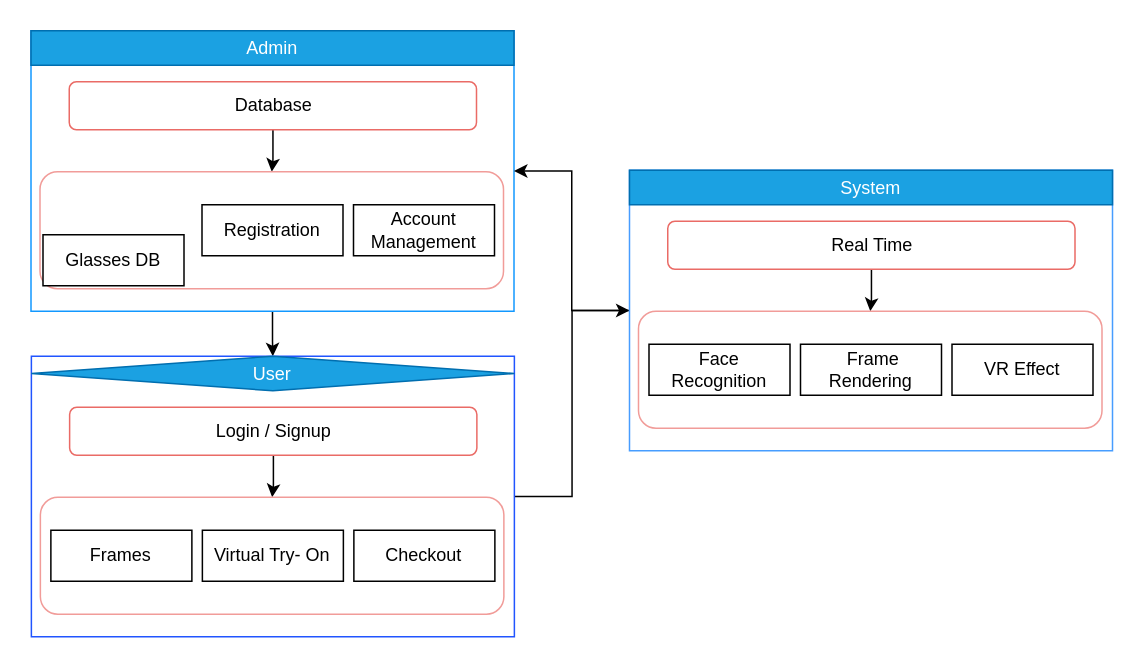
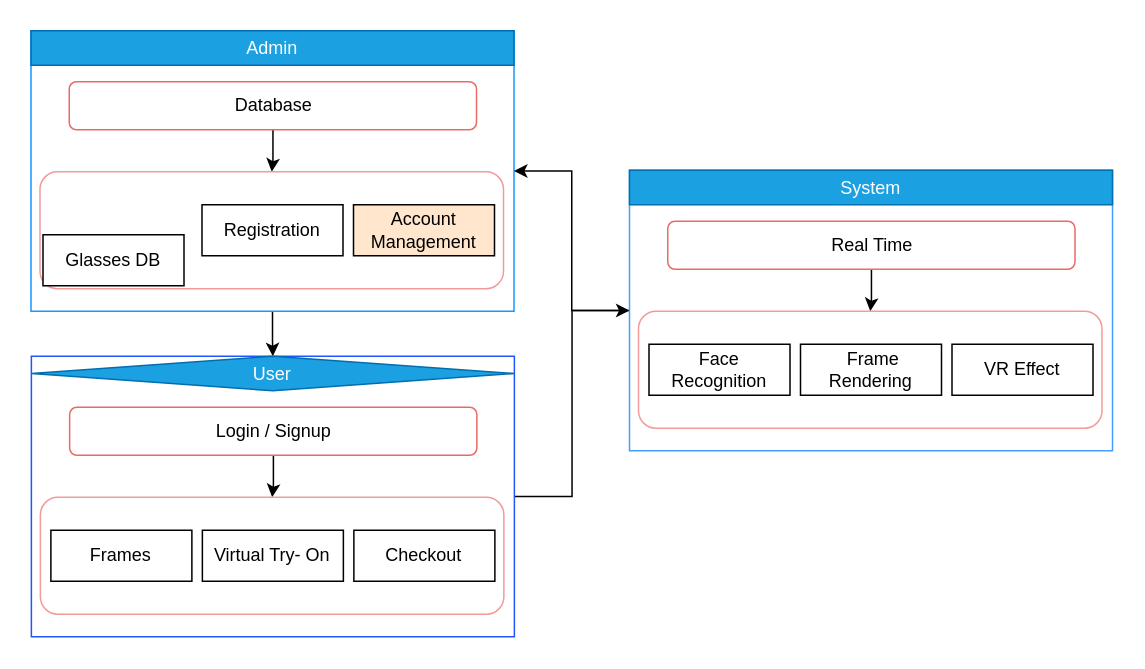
(424, 230) -> (424, 230)
